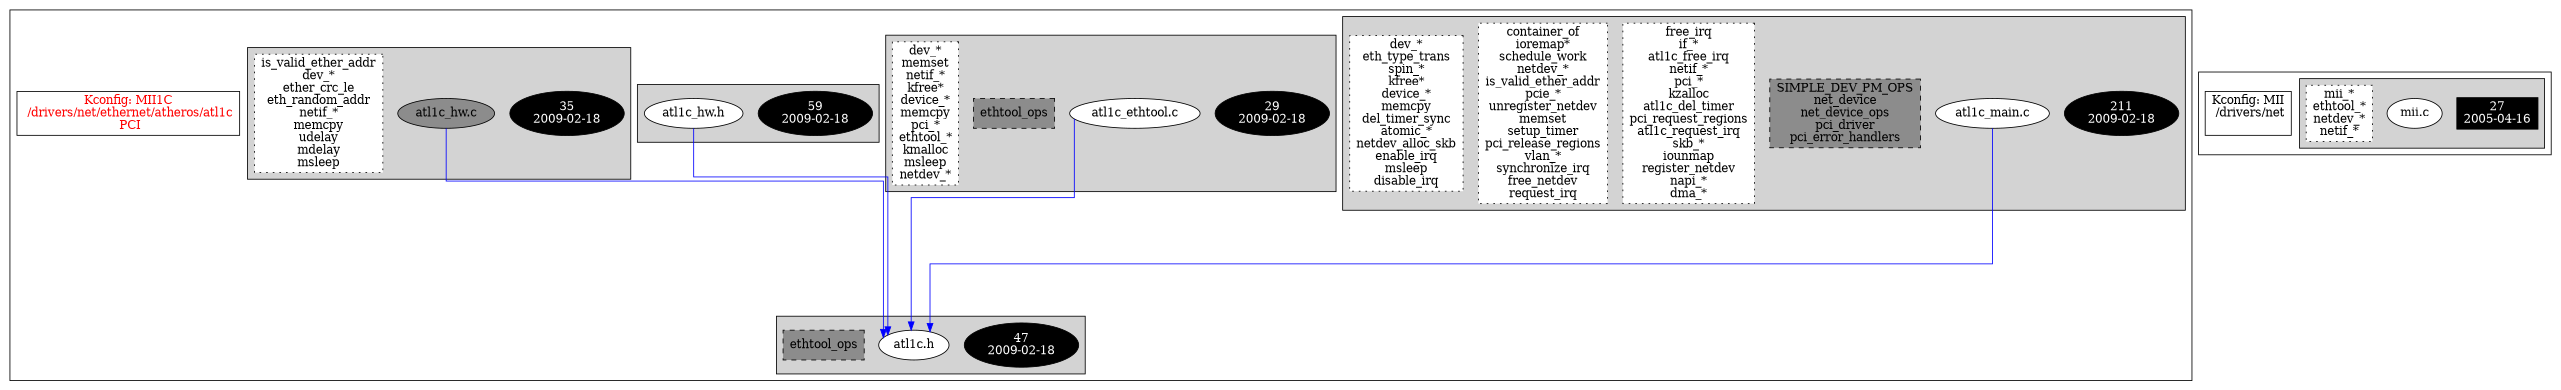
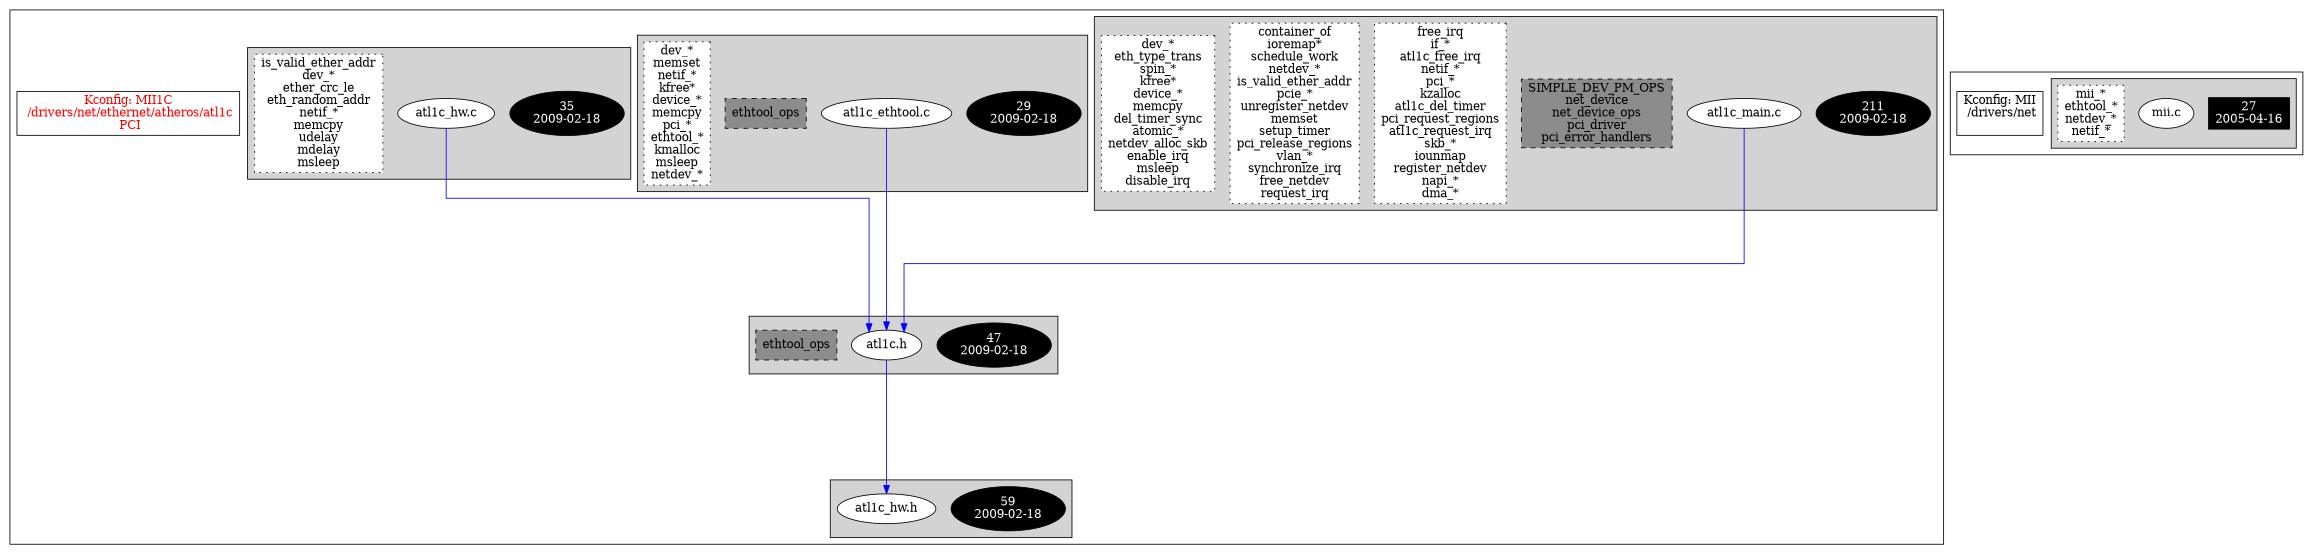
(446, 113) -> (446, 113)
(841, 177) -> (887, 423)
